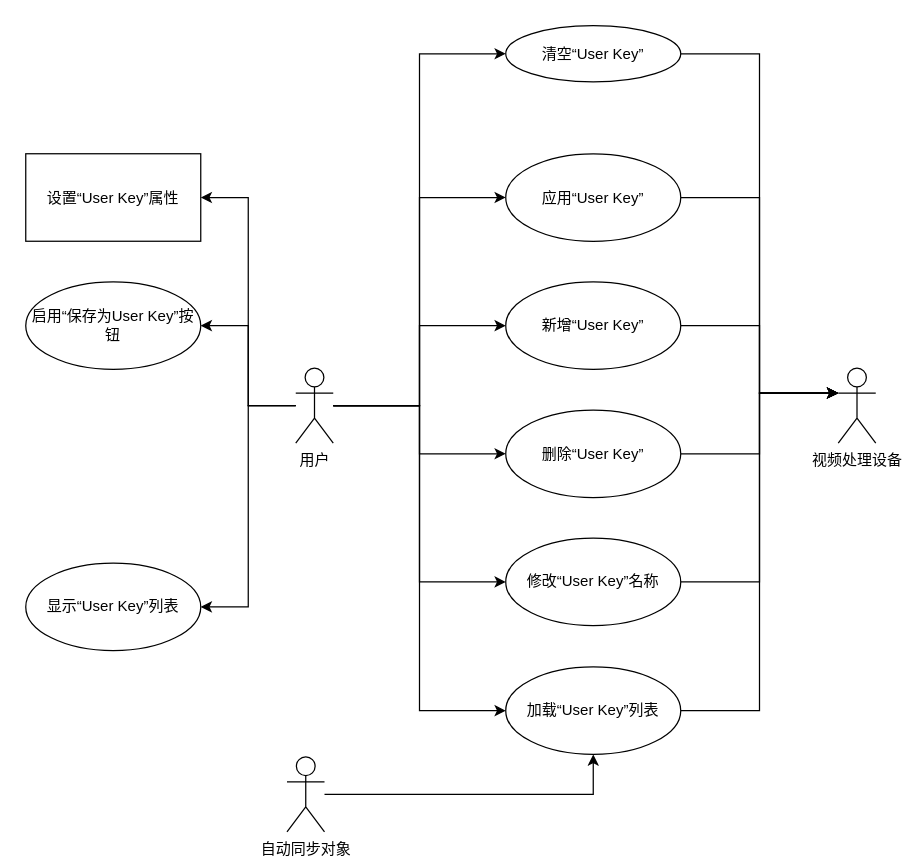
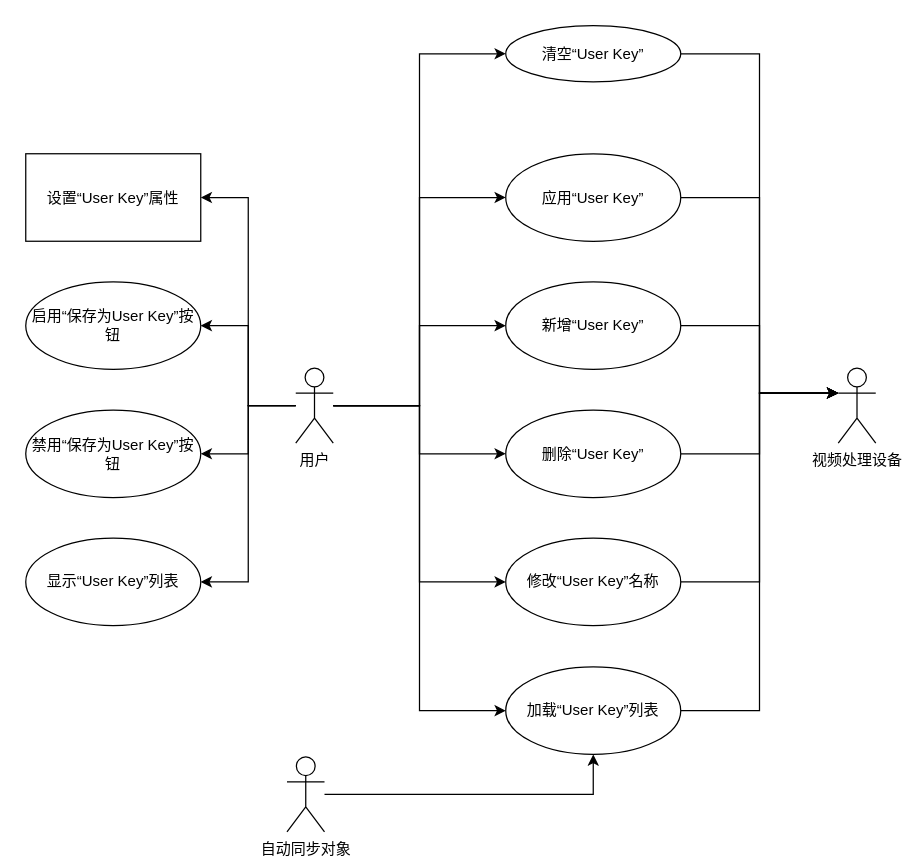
none -> (113, 454)
none -> (228, 454)
(113, 607) -> (113, 582)
